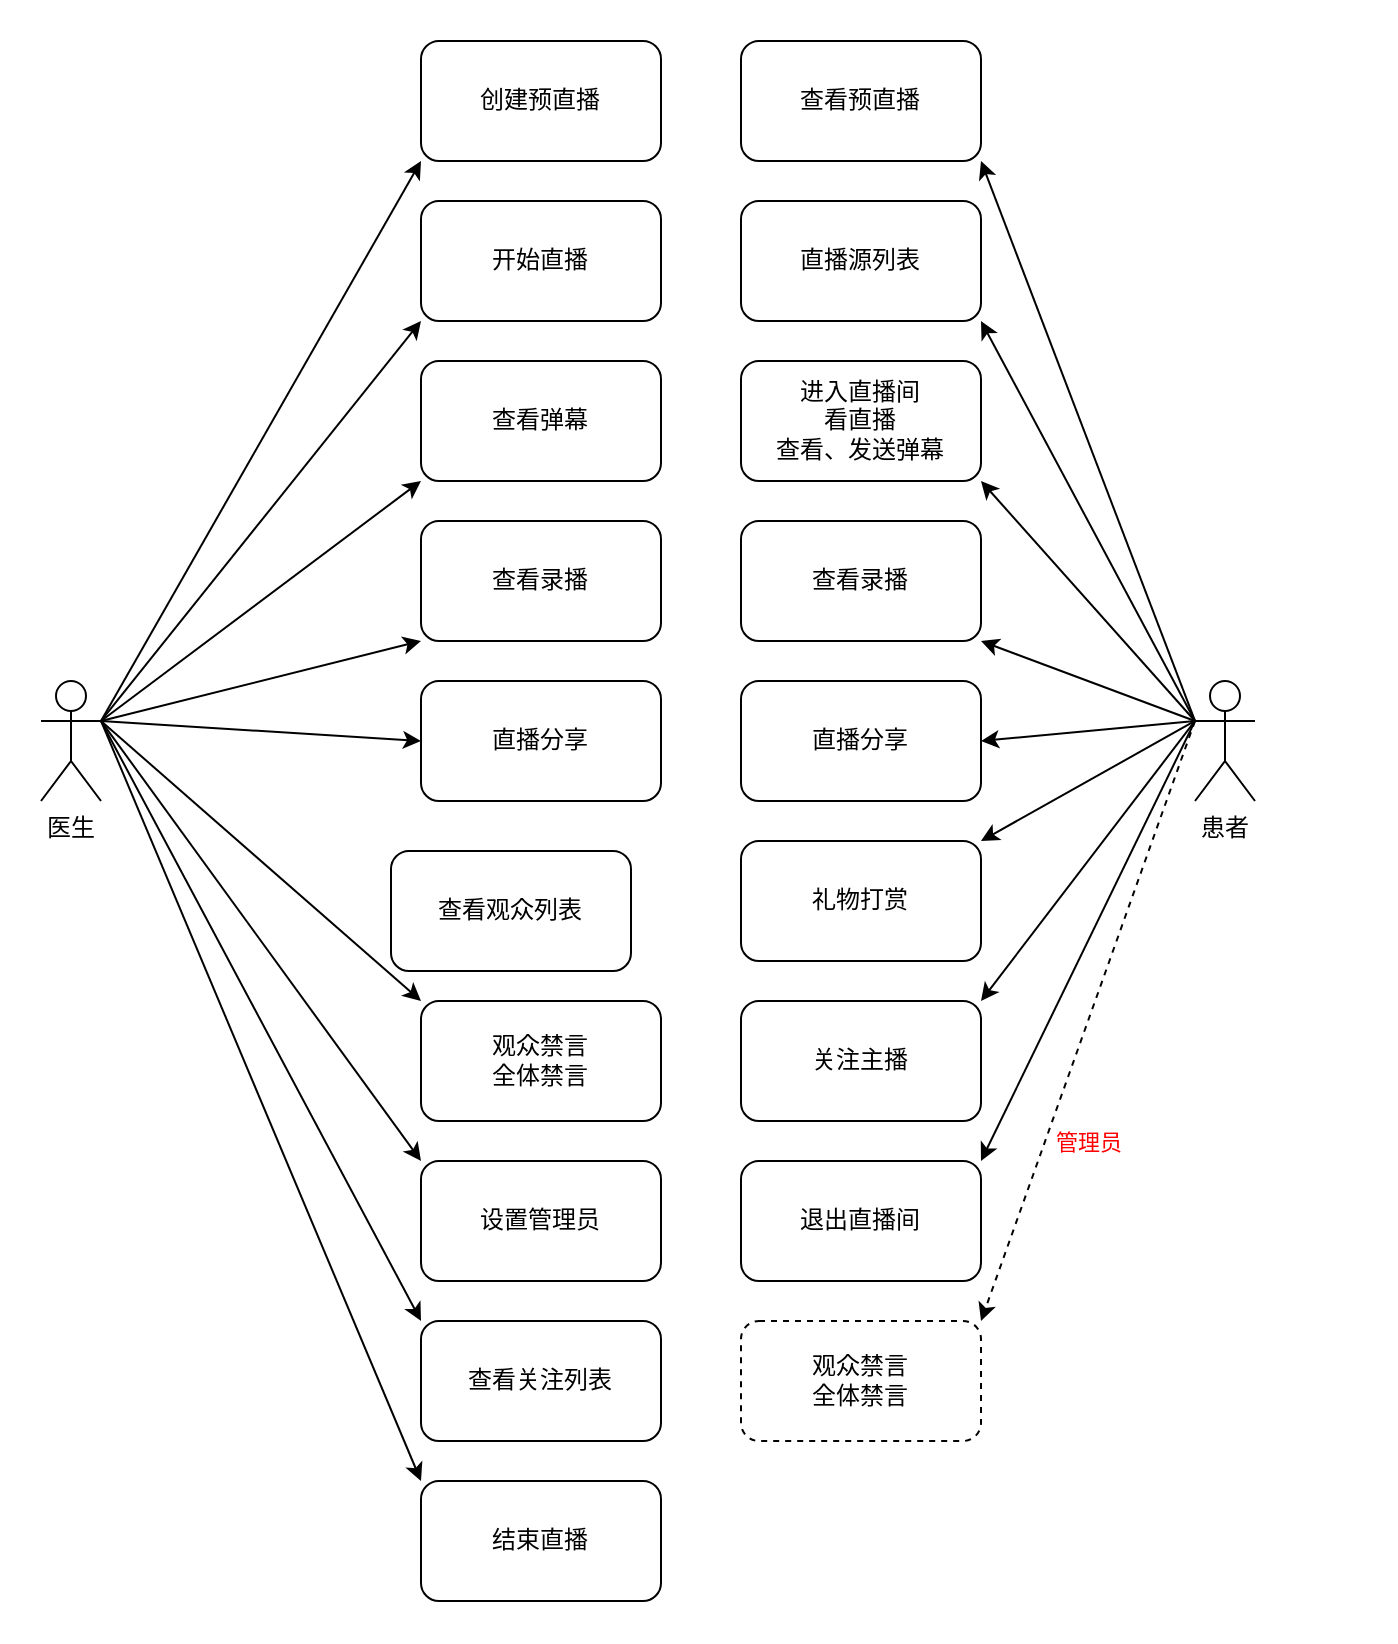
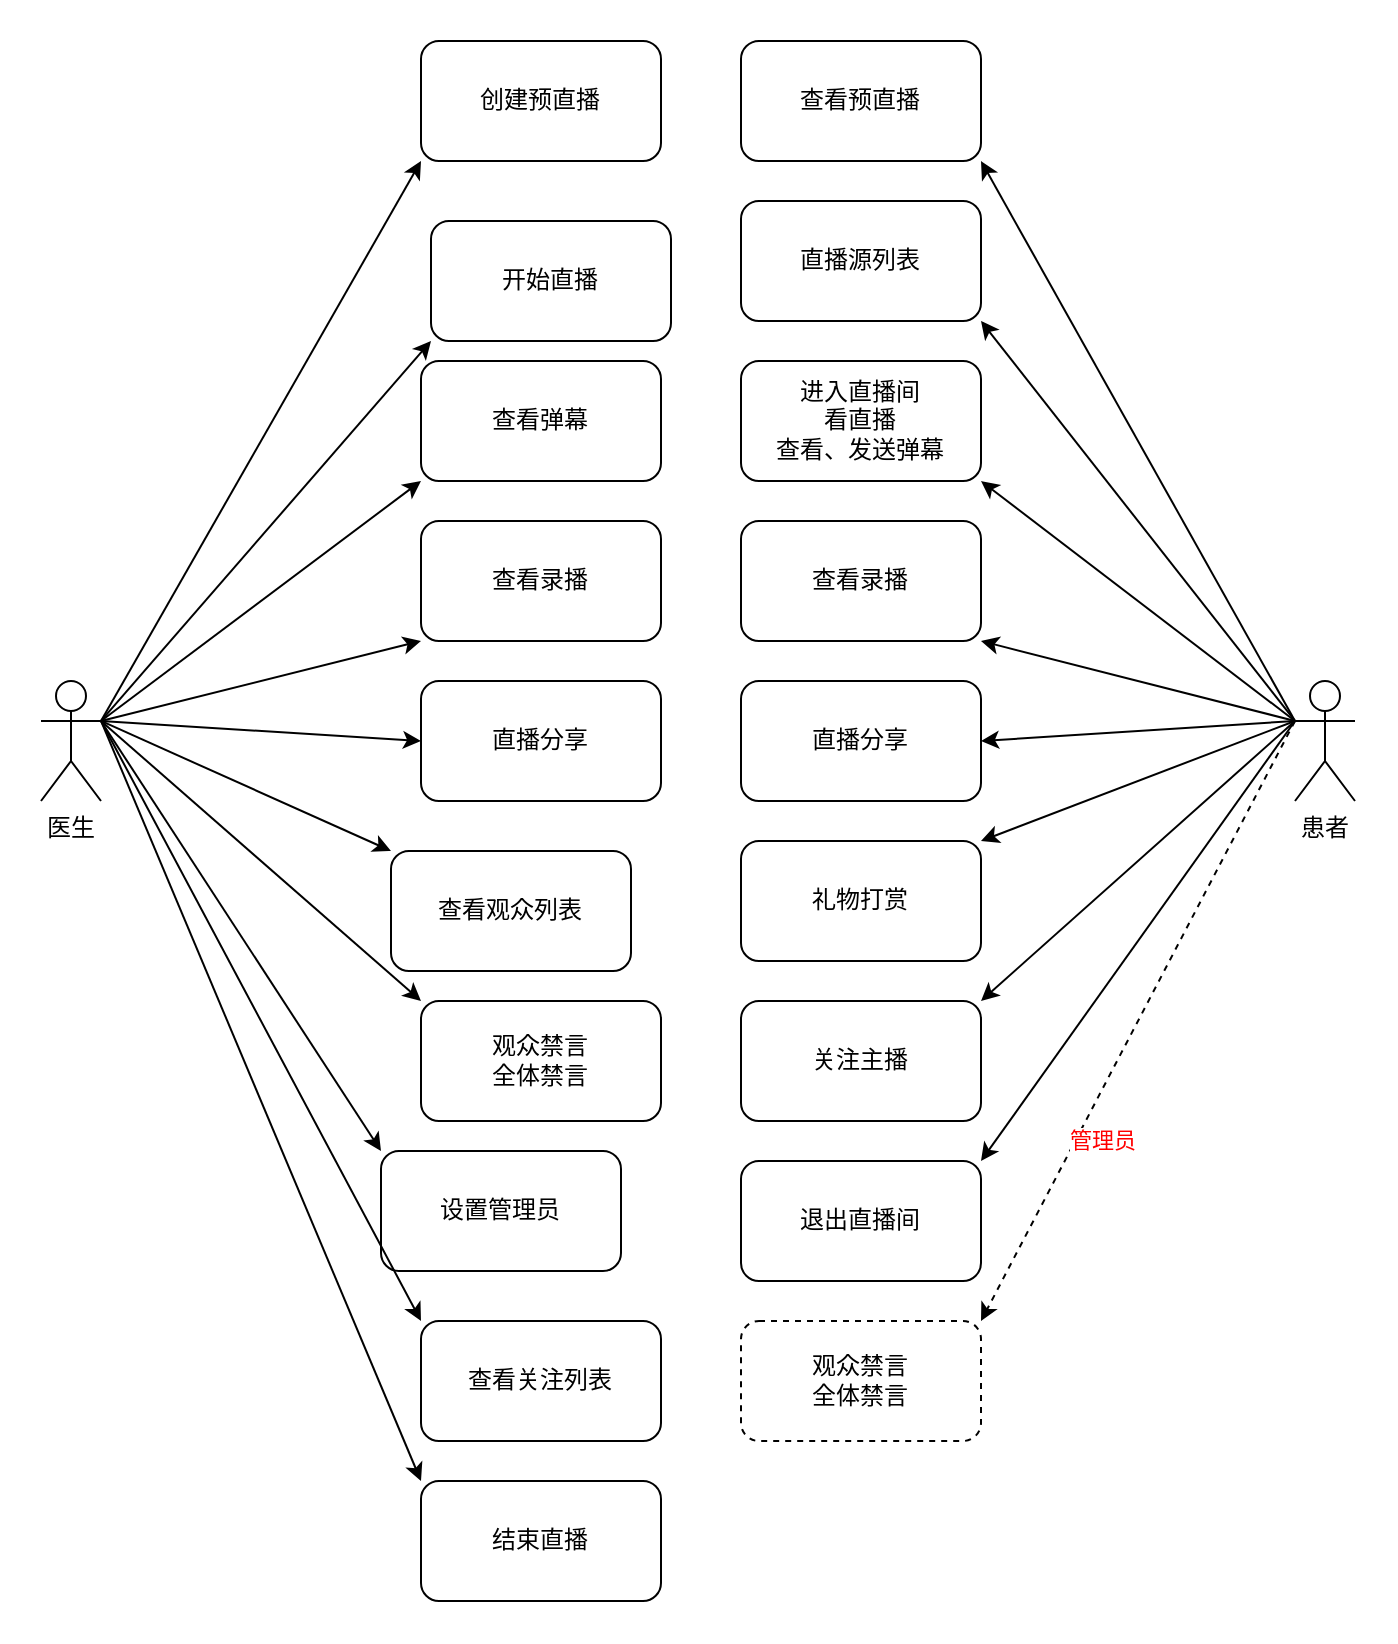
(541, 261) -> (551, 281)
(1225, 741) -> (1325, 741)
none -> (246, 786)
(541, 1221) -> (501, 1211)
